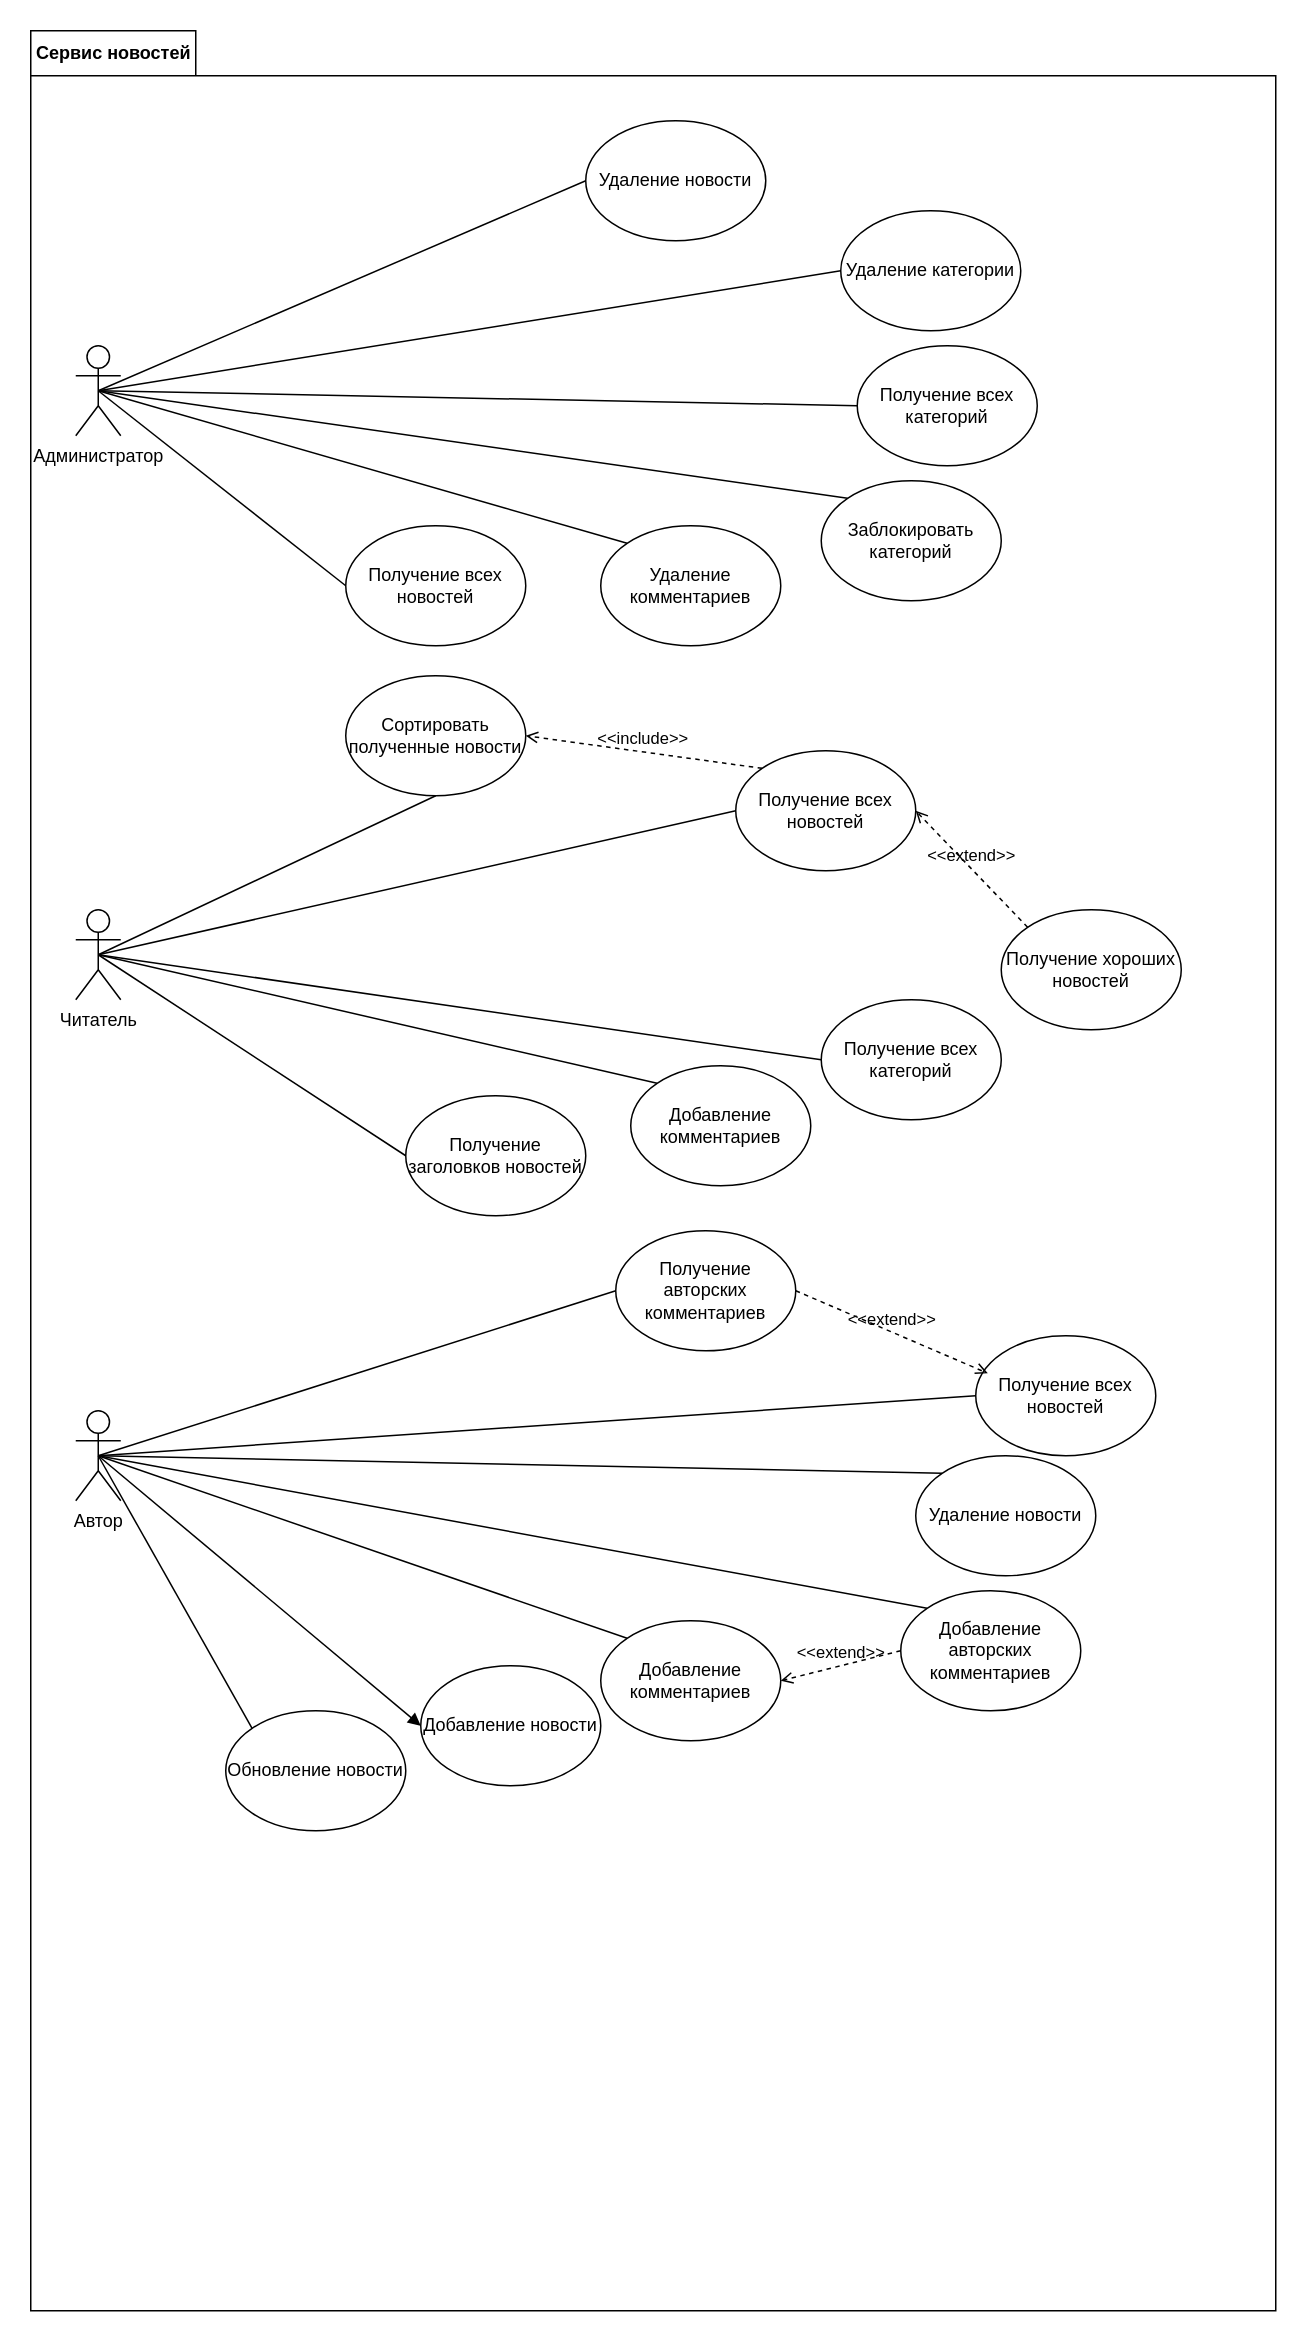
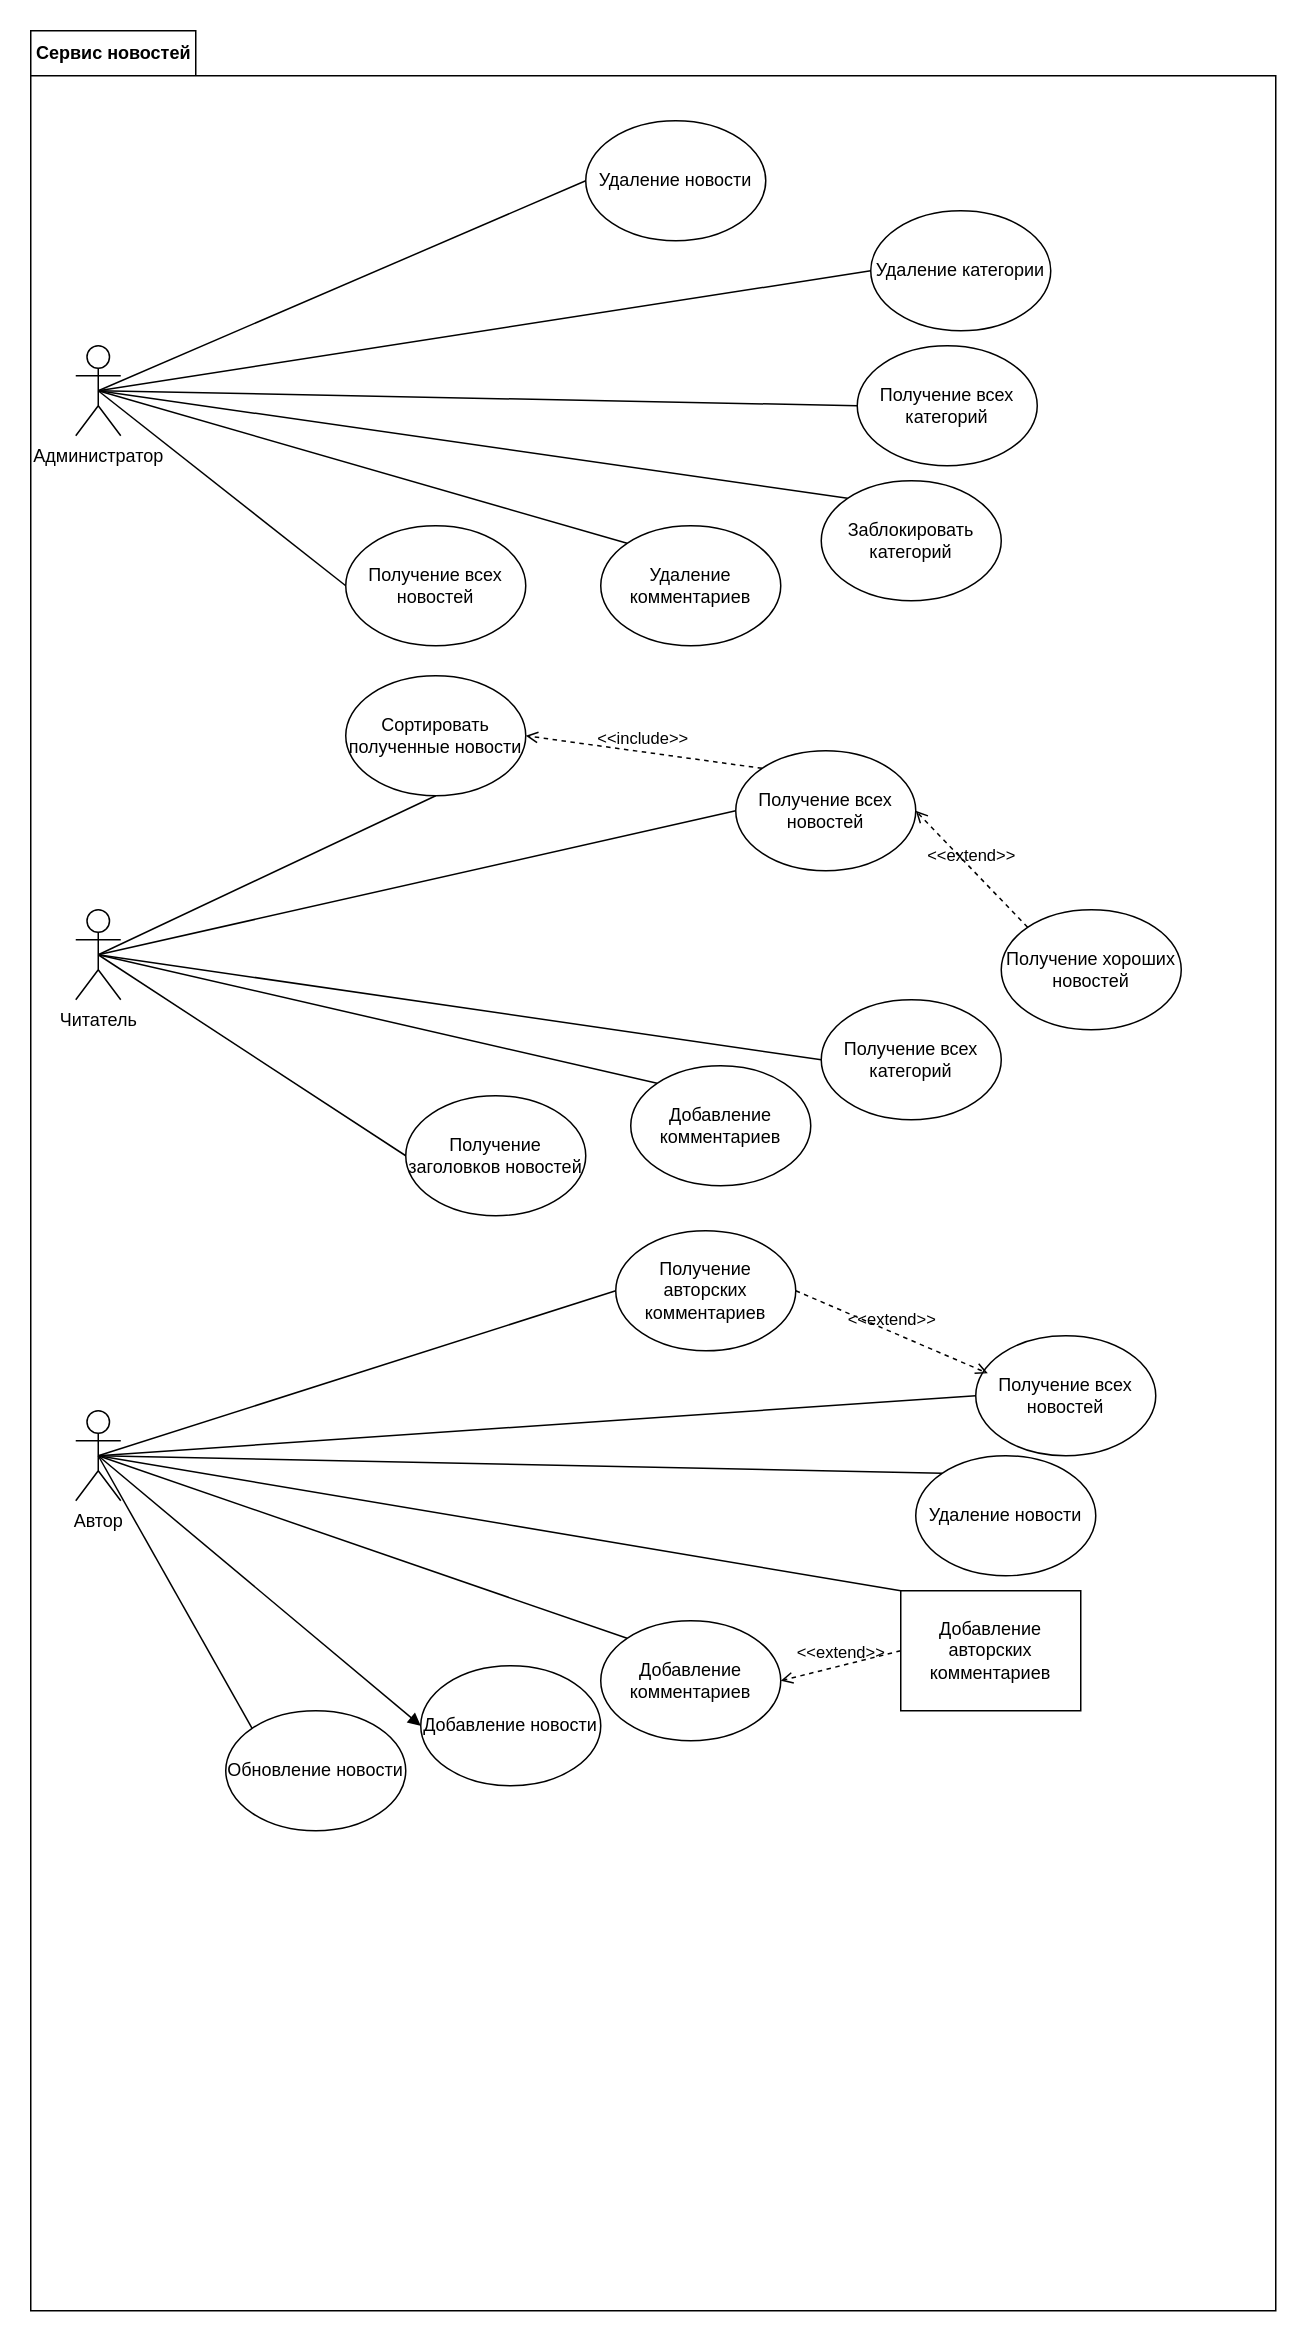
(931, 271) -> (961, 271)
(991, 1651) -> (991, 1651)
